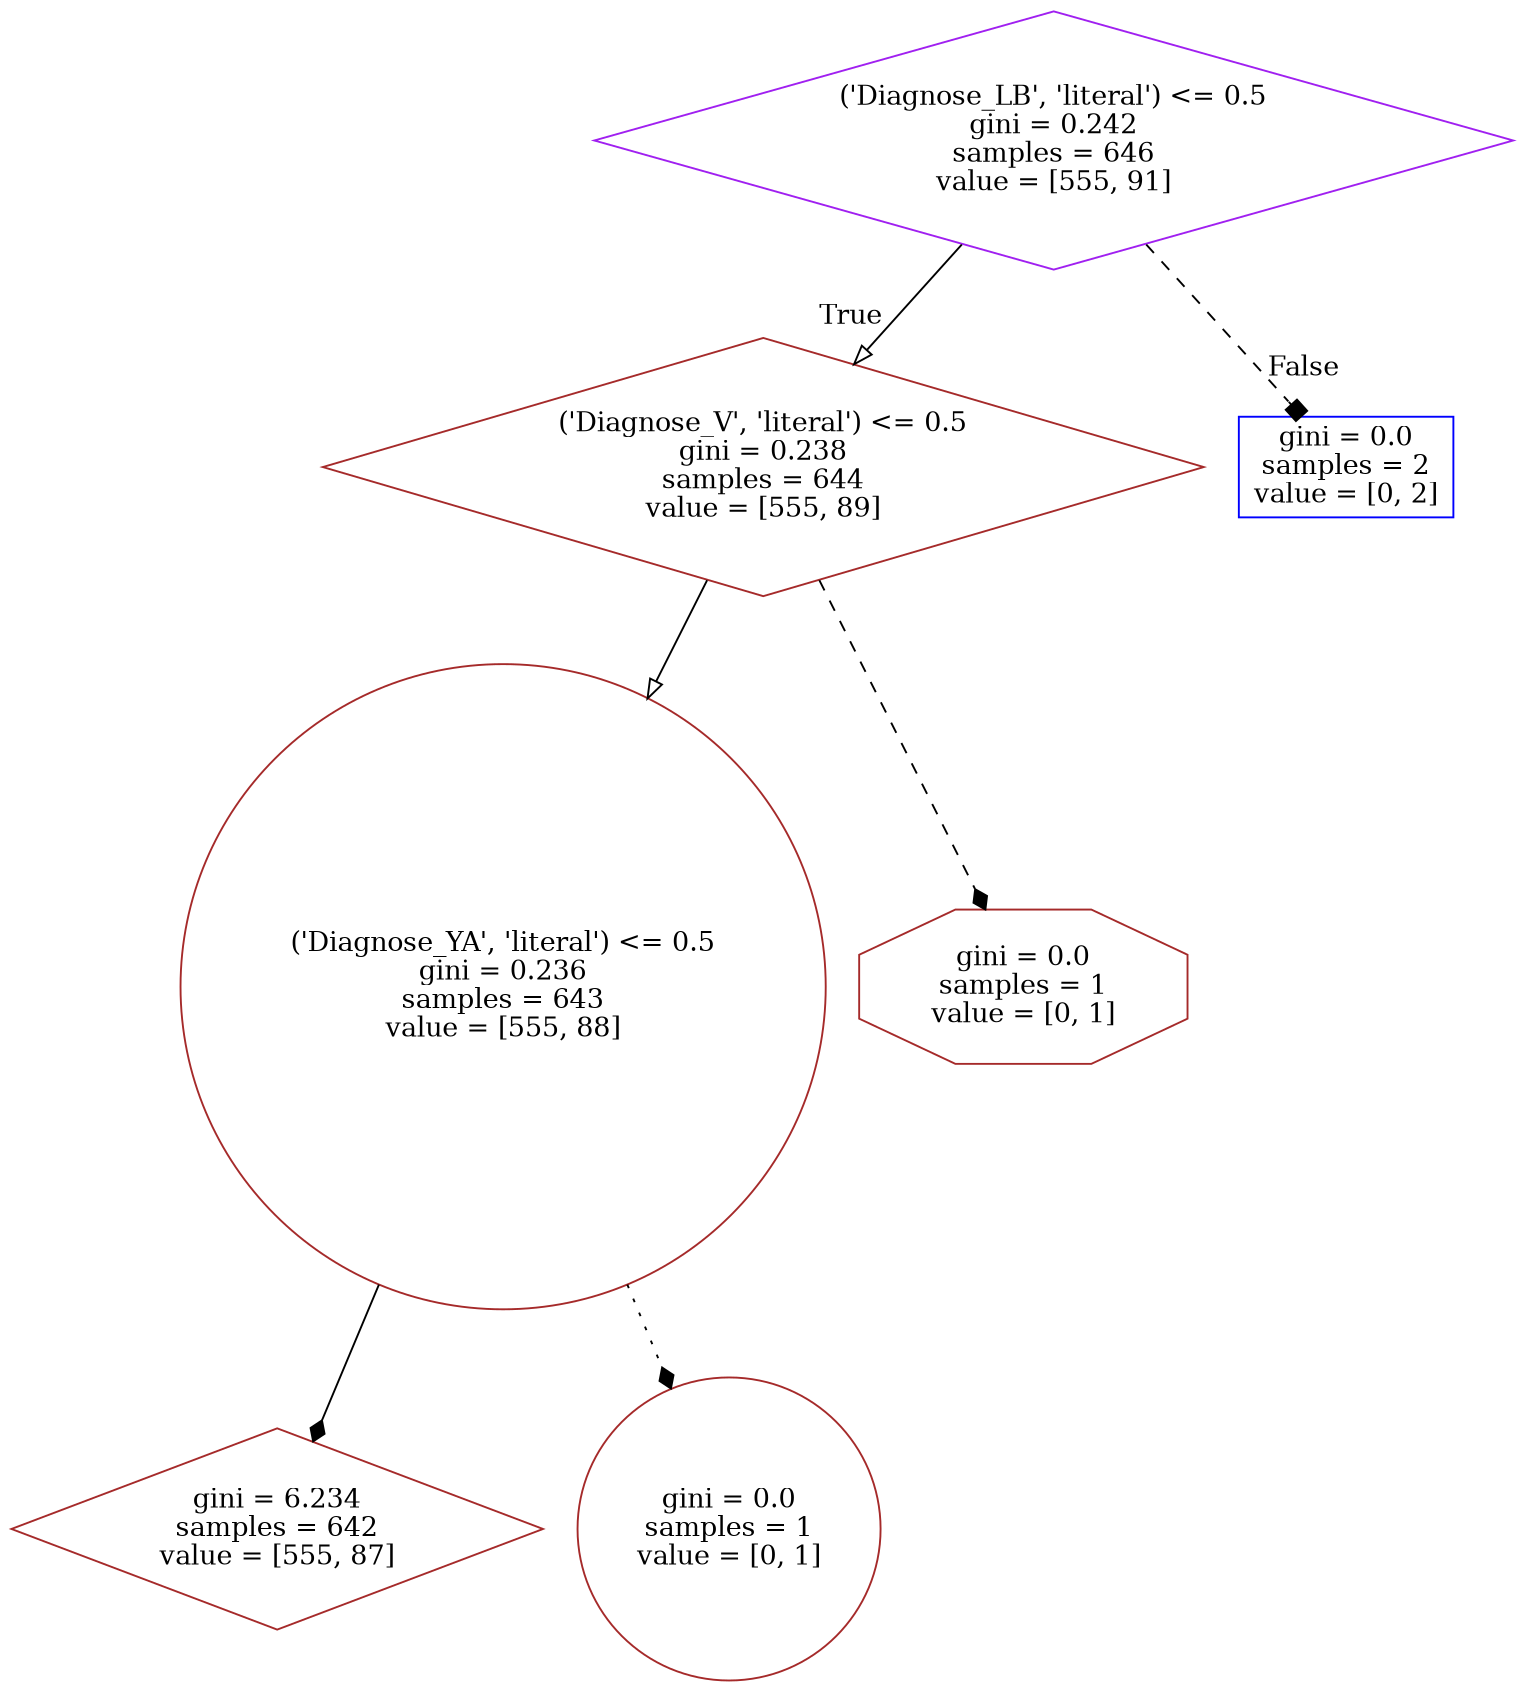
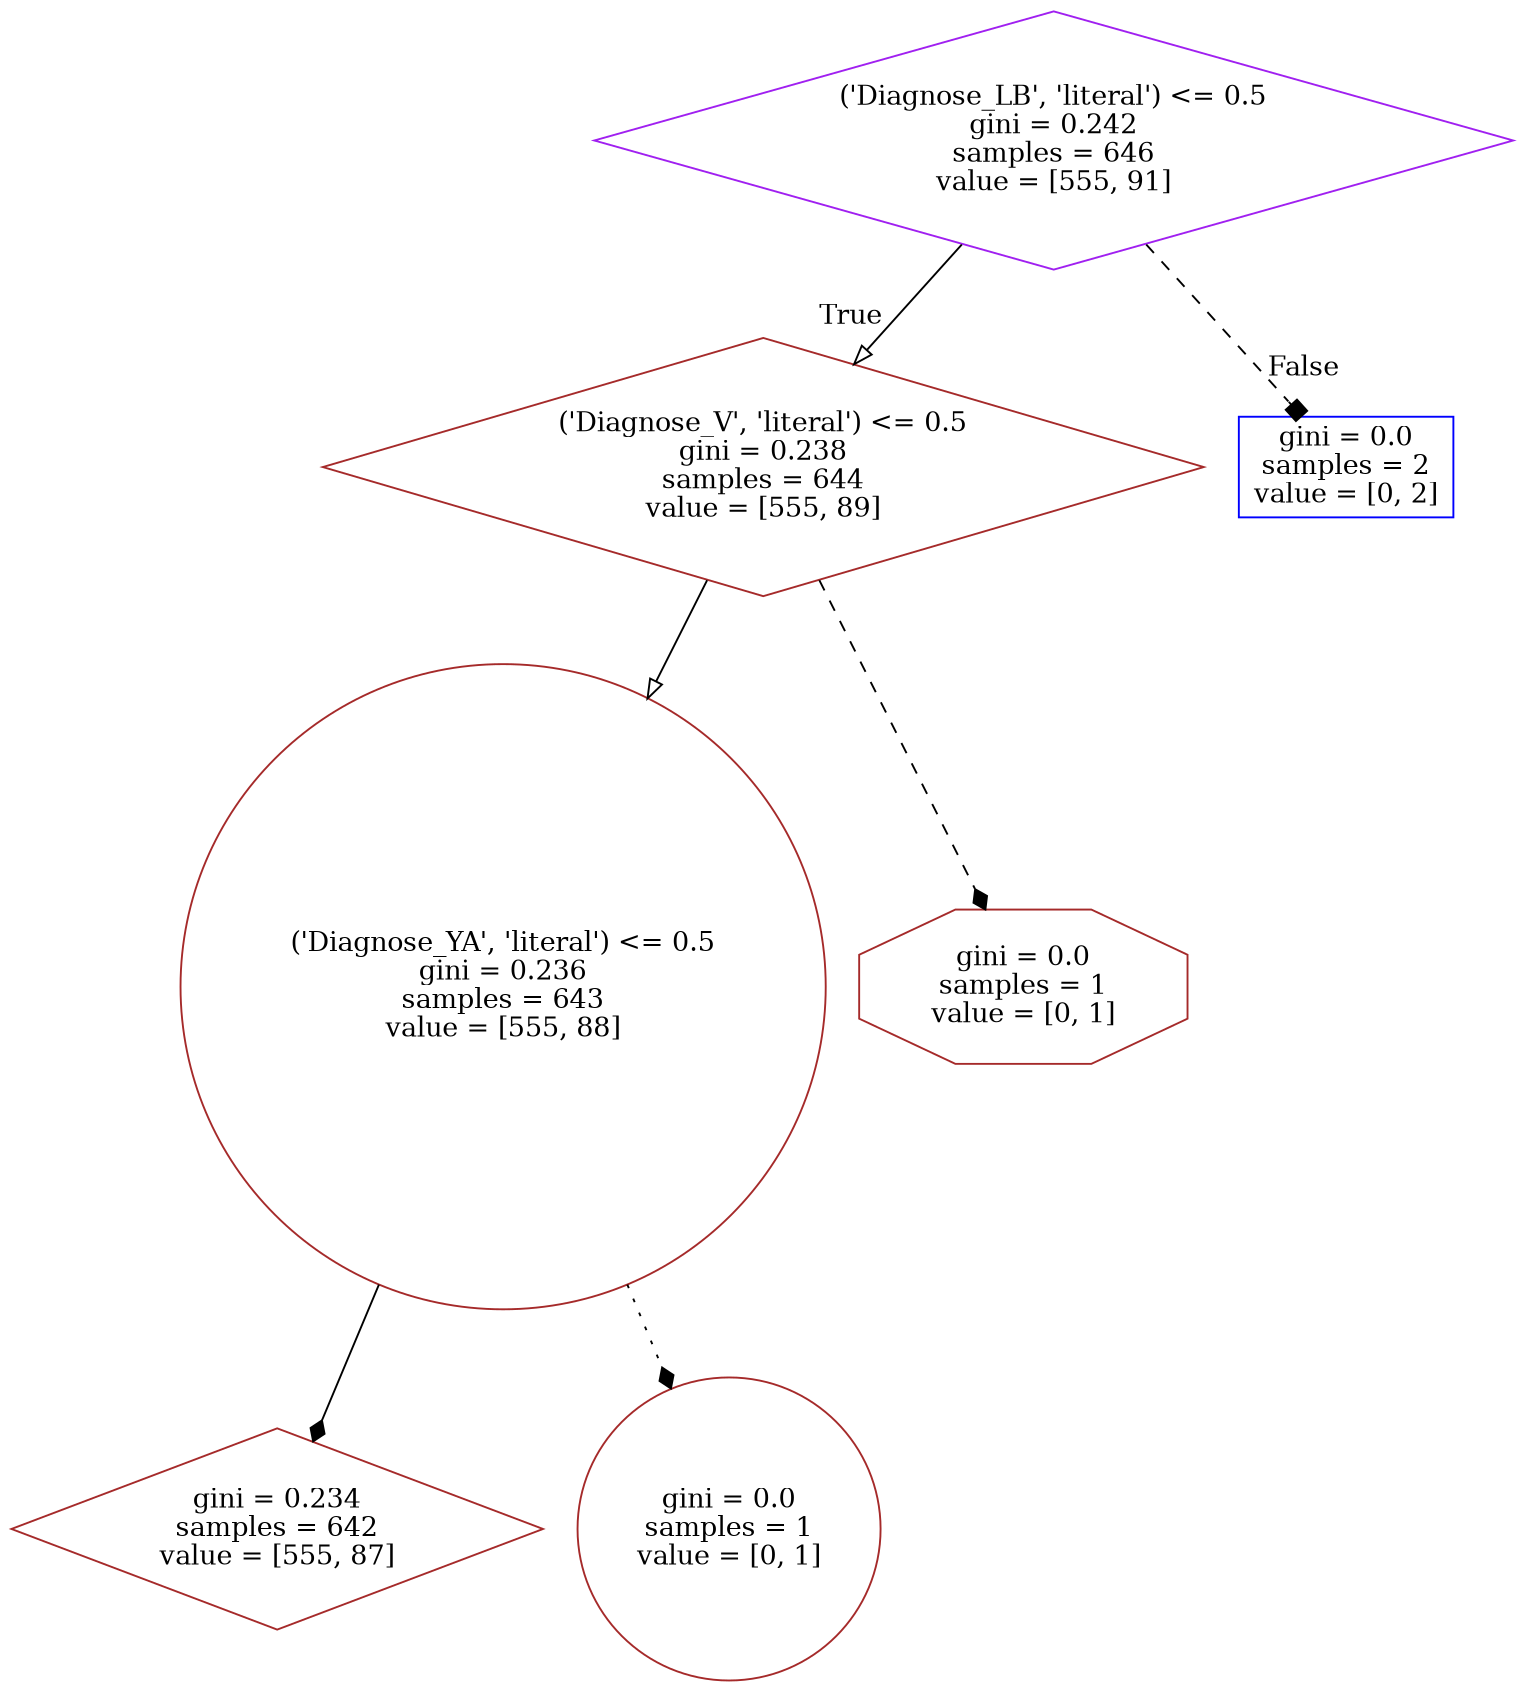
(277, 1529) -> (277, 1529)
